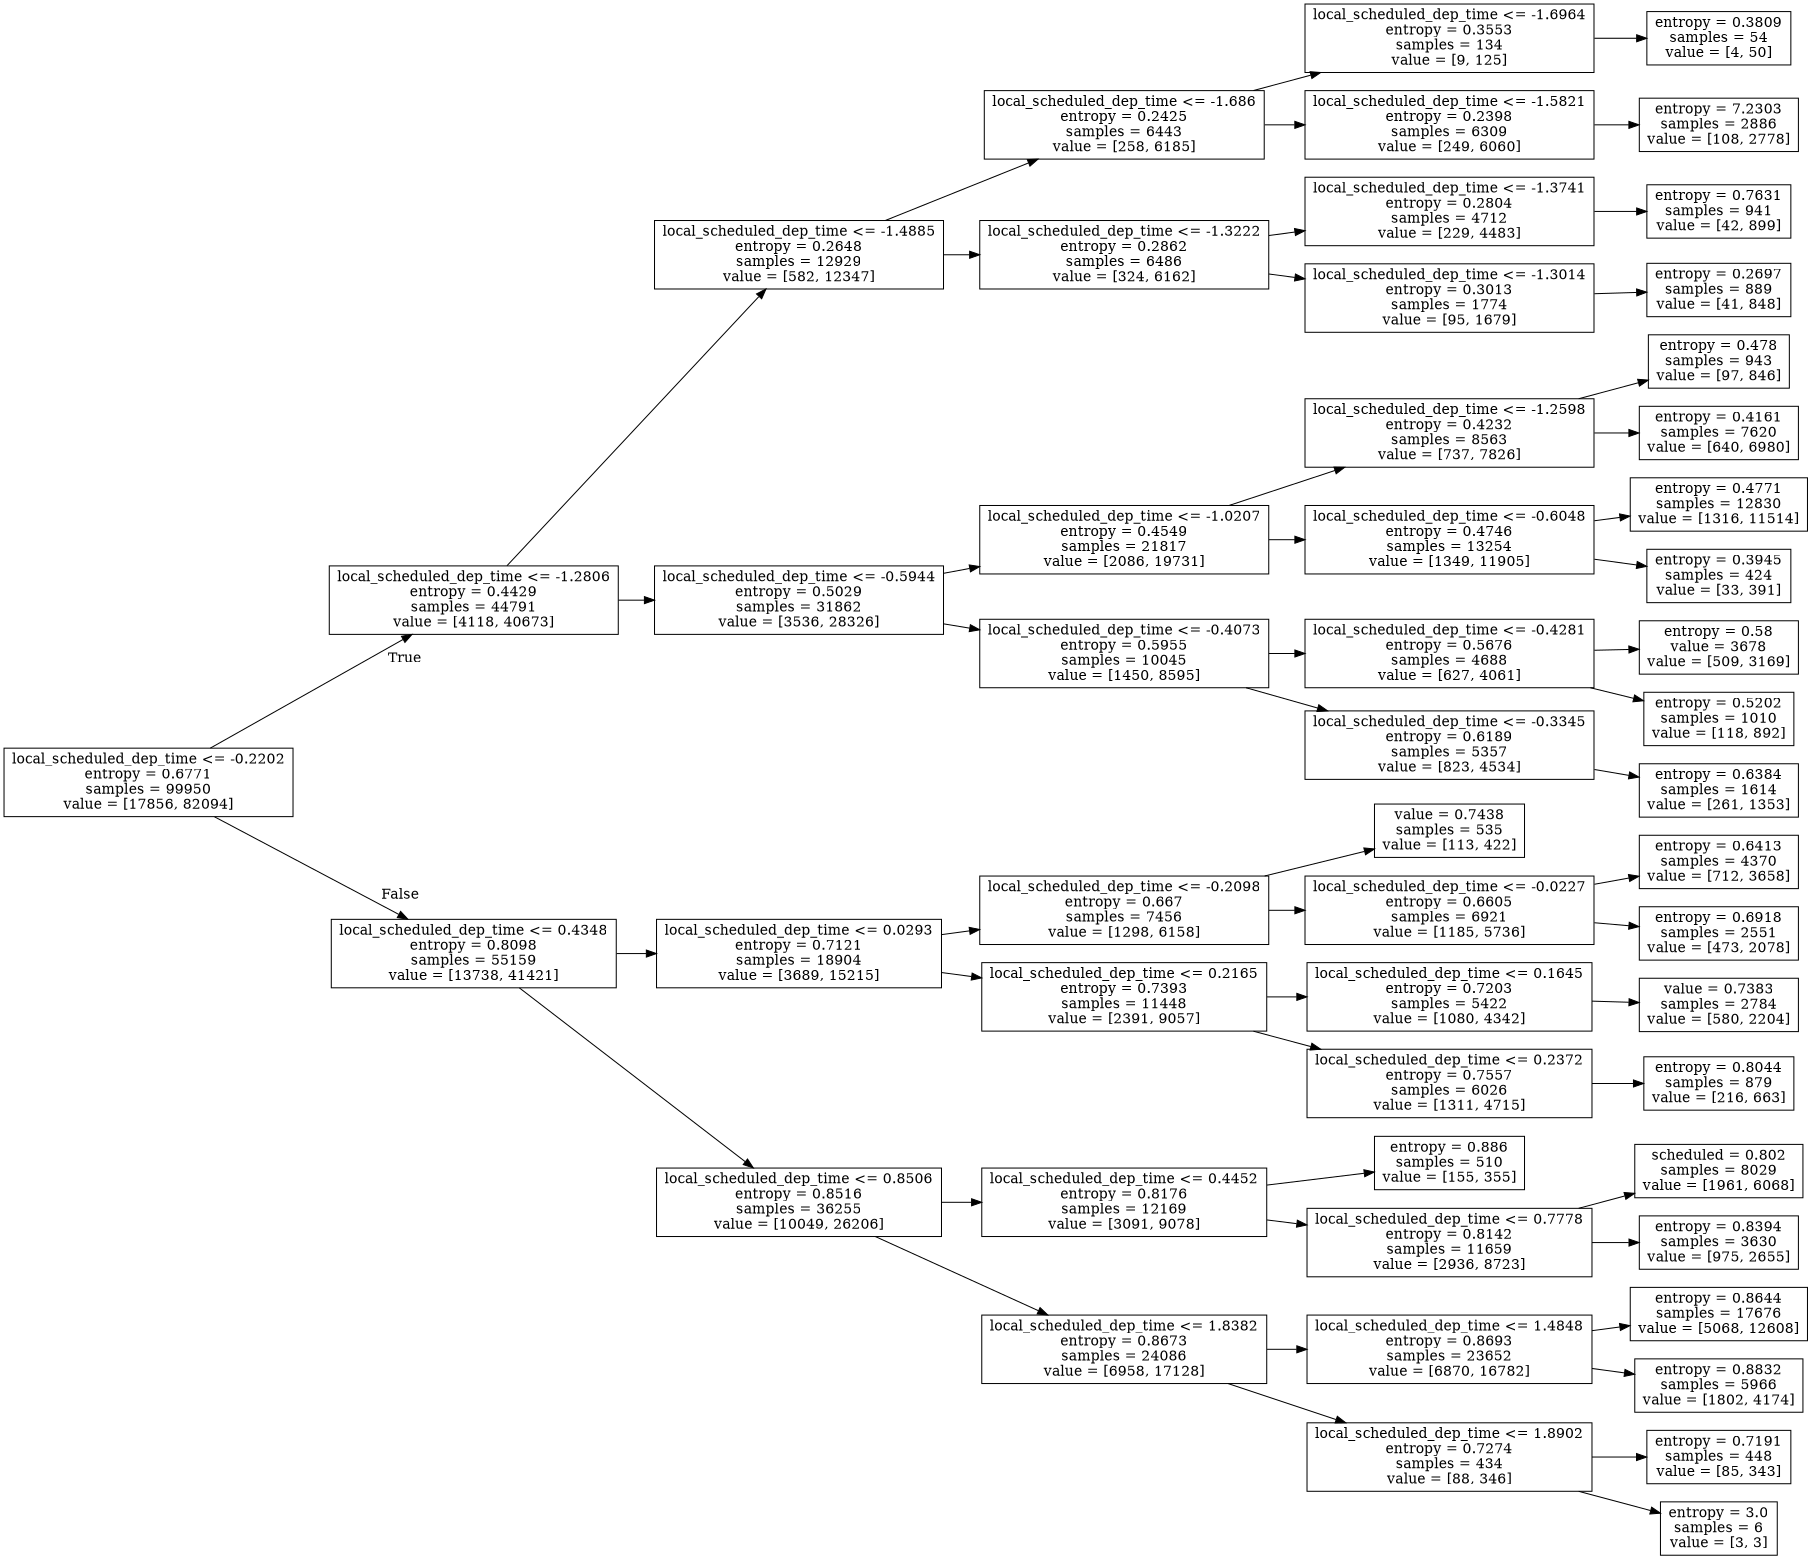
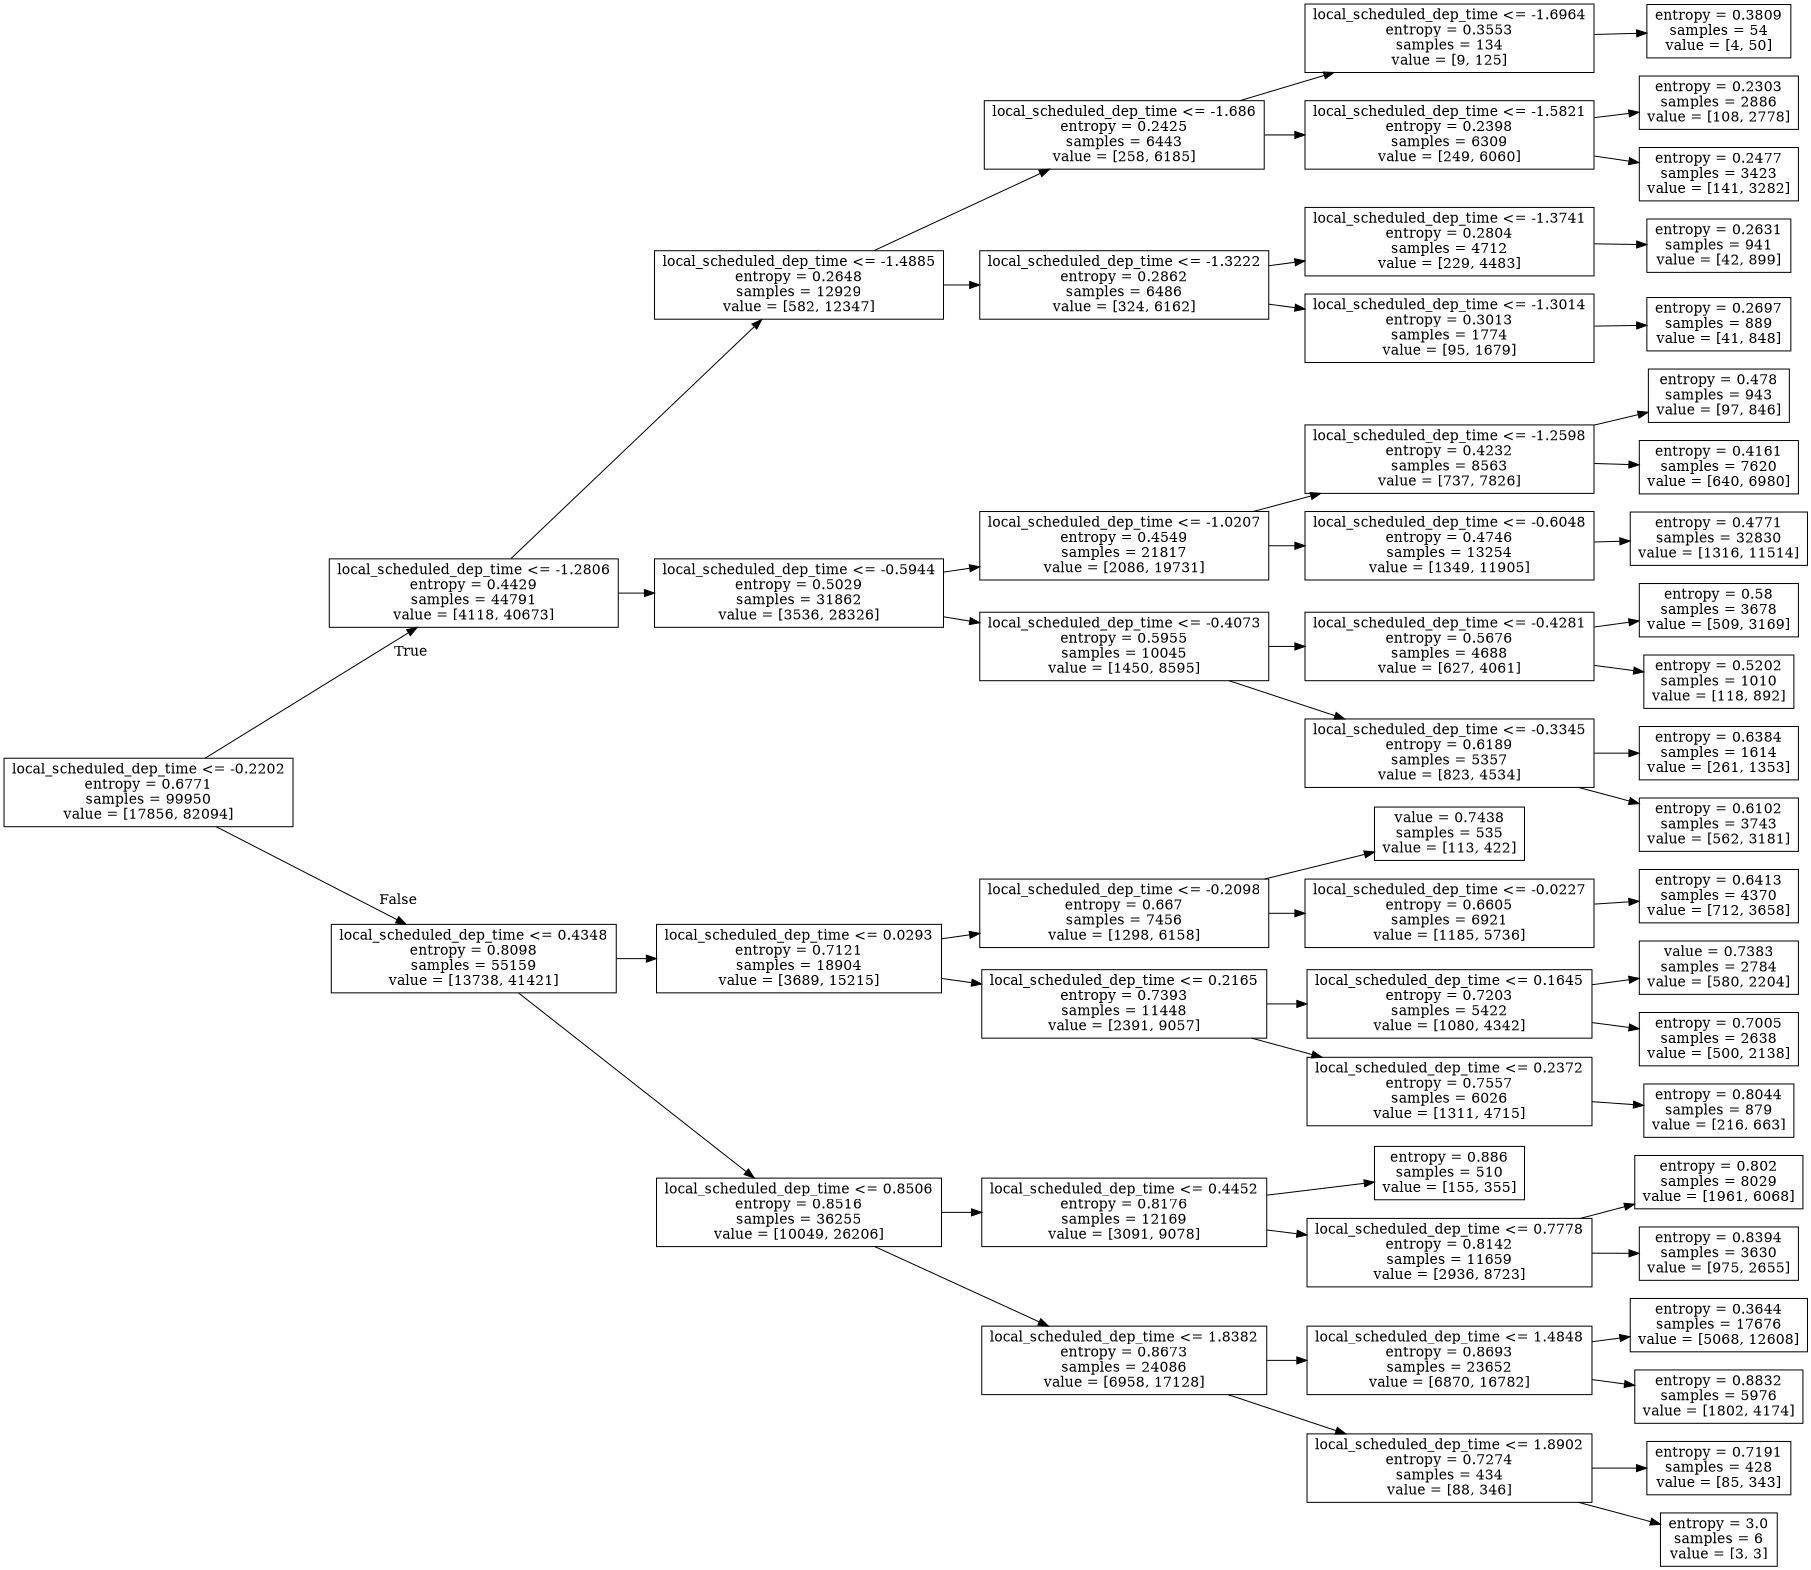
(1719, 125) -> (1719, 103)
none -> (1719, 174)
(1719, 211) -> (1719, 246)
(1719, 504) -> (1719, 539)
(1719, 576) -> none
(1719, 647) -> (1719, 610)
none -> (1719, 825)
(1719, 933) -> none
none -> (1719, 1039)
(1719, 1171) -> (1719, 1182)
(1719, 1314) -> (1719, 1325)
(1719, 1386) -> (1719, 1397)
(1719, 1457) -> (1719, 1468)
